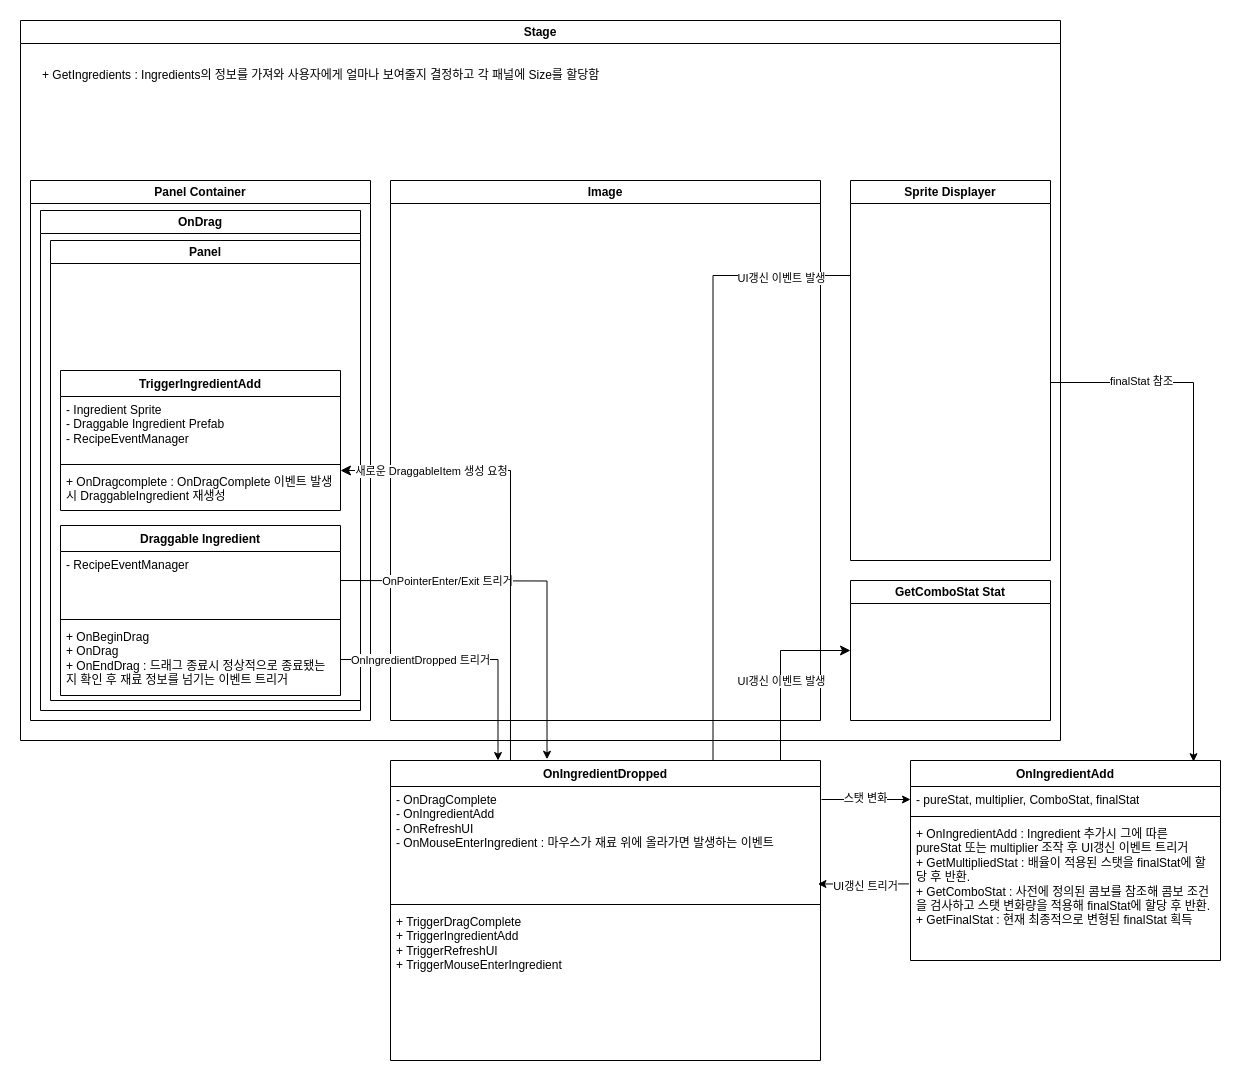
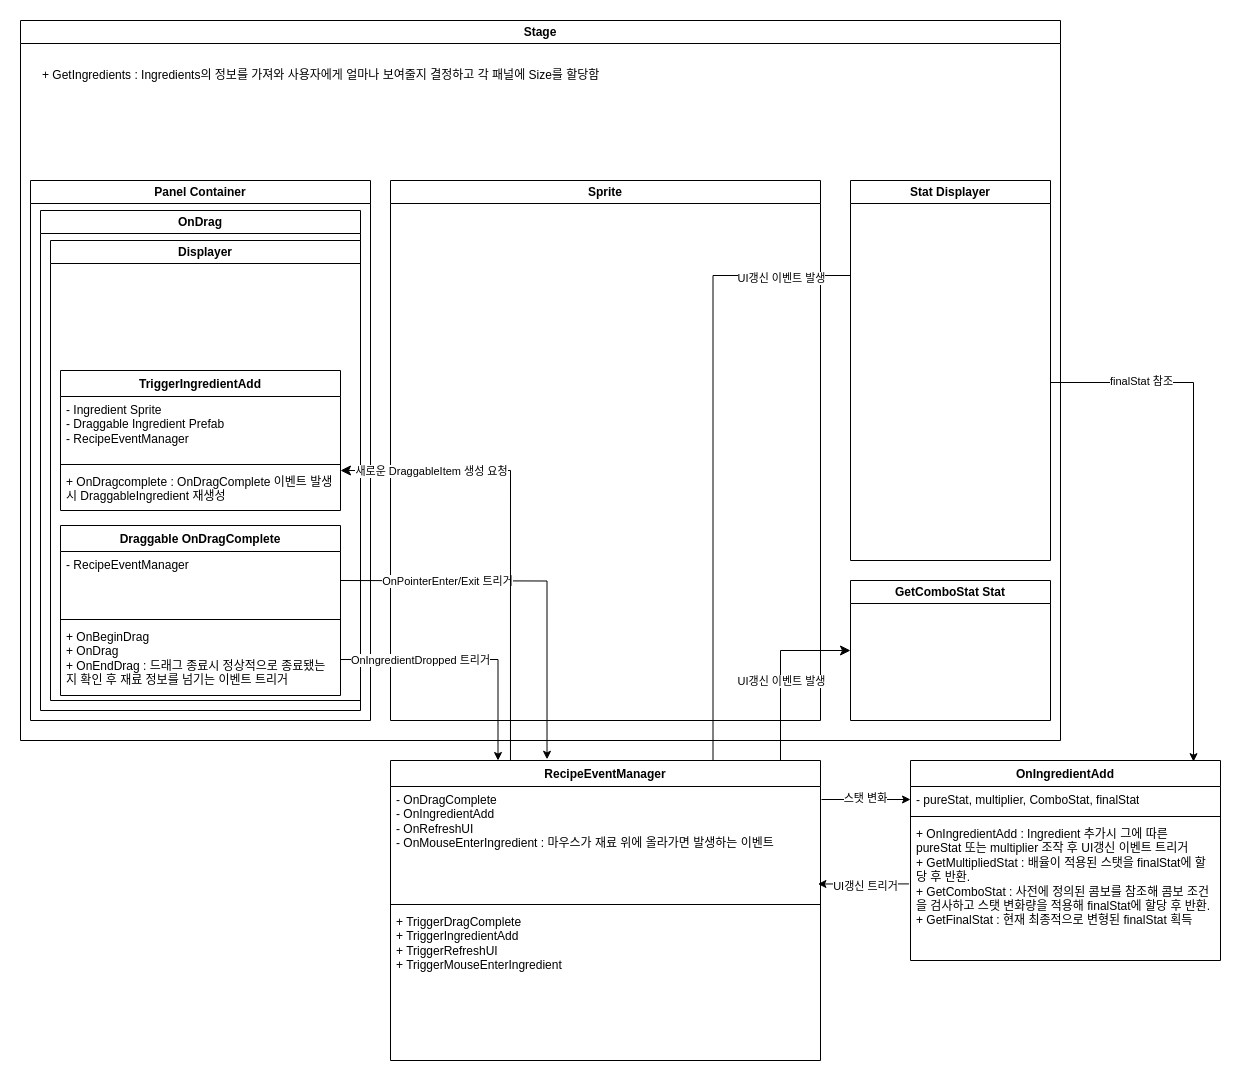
(606, 193) -> (606, 193)
(951, 193) -> (951, 193)
(206, 253) -> (206, 253)
(201, 540) -> (201, 540)
(606, 775) -> (606, 775)
